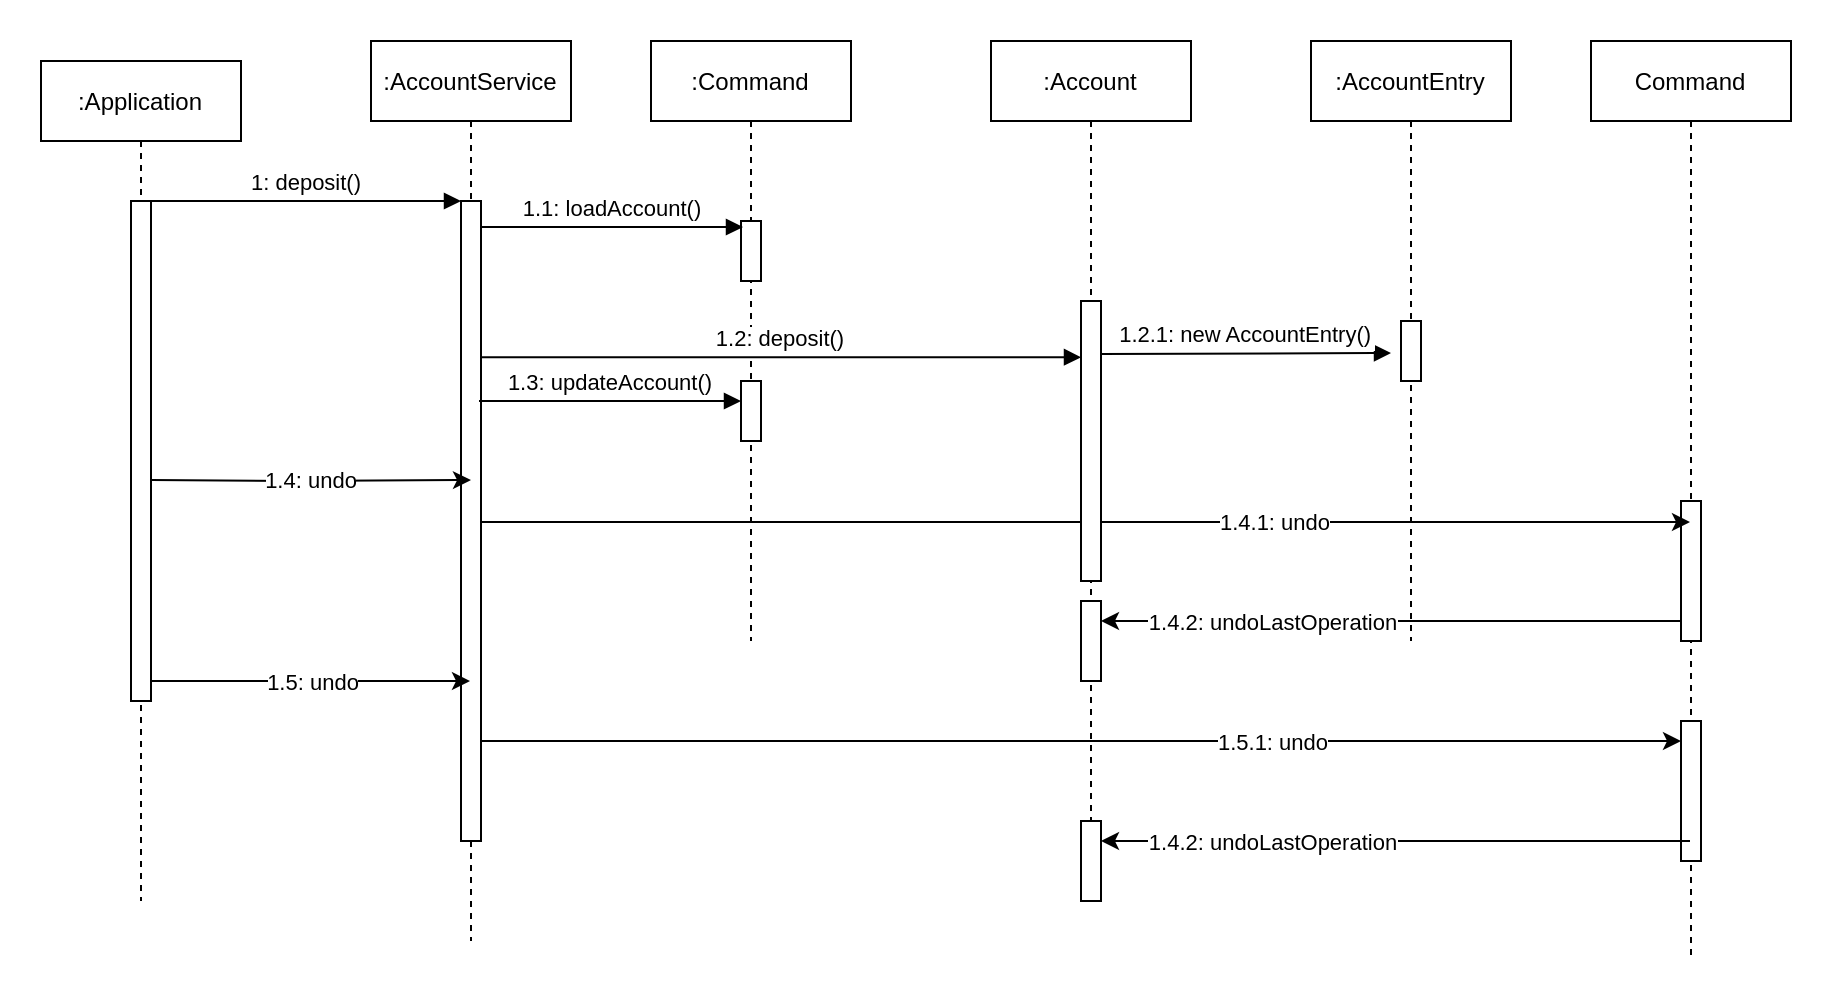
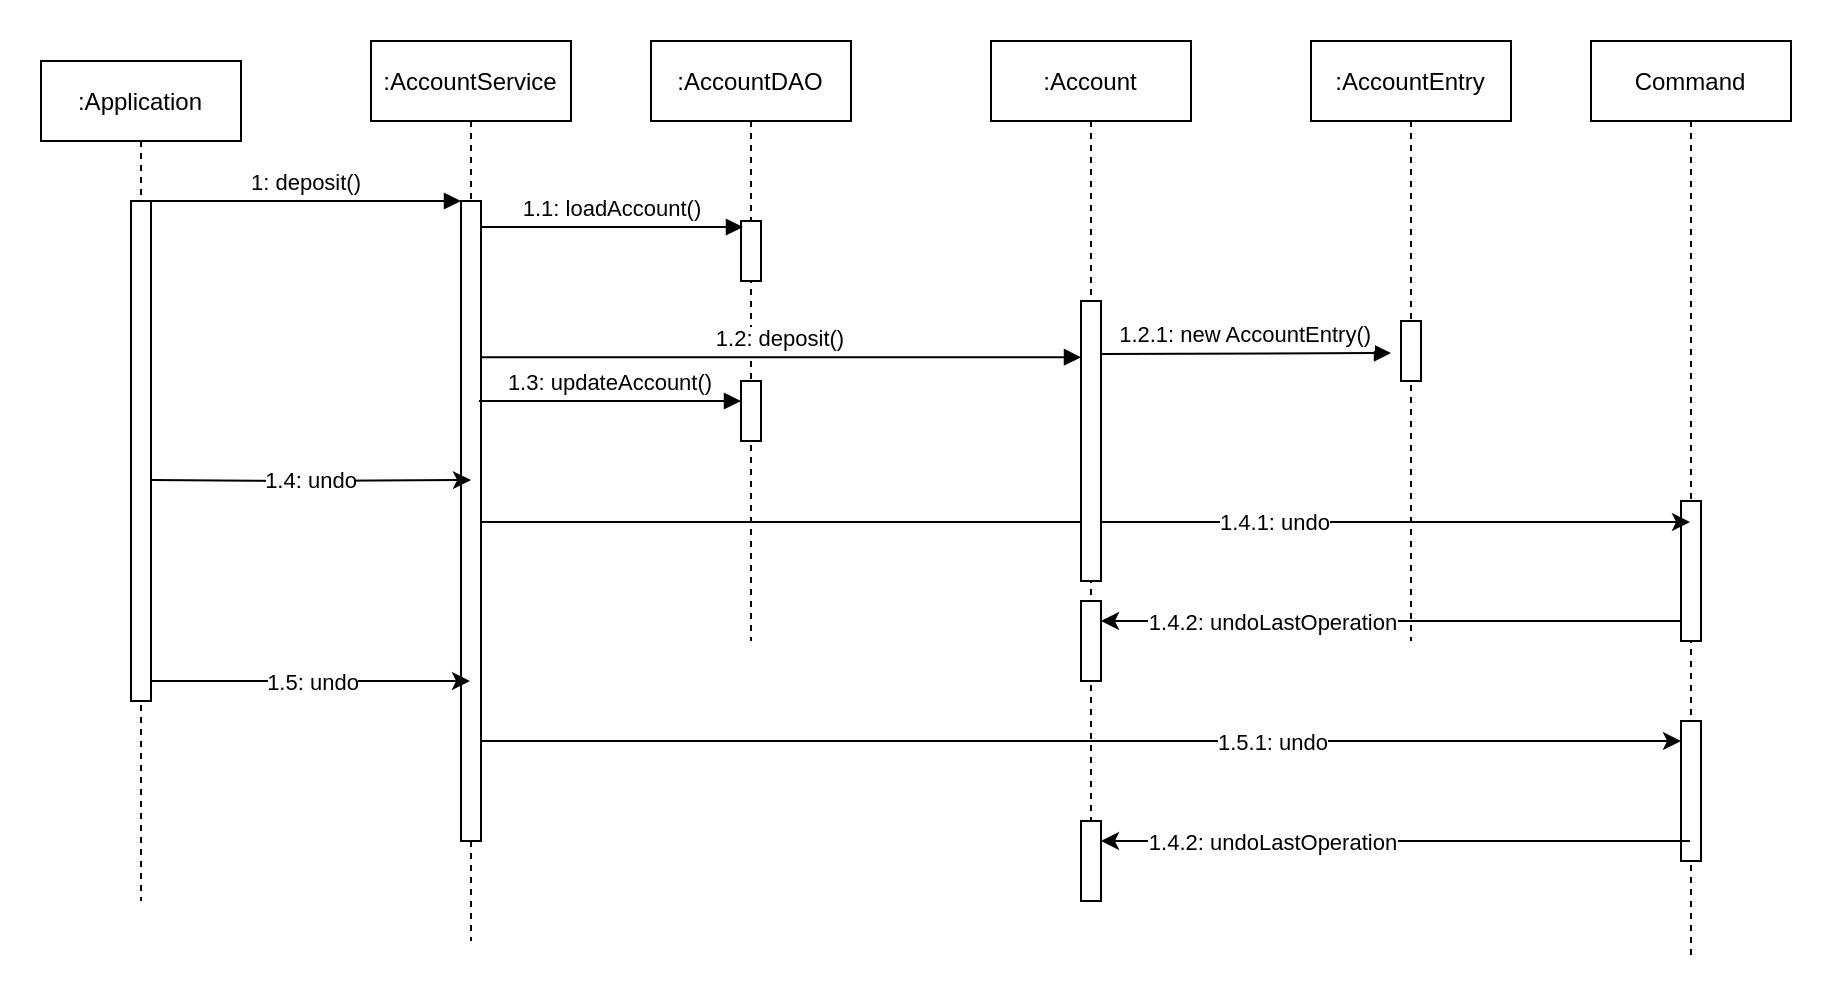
(750, 82) -> (750, 82)
